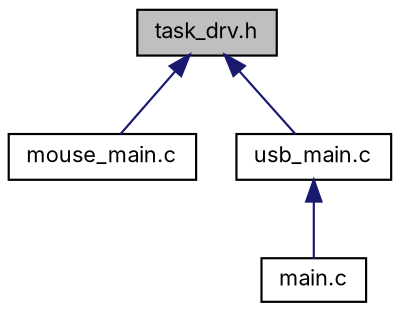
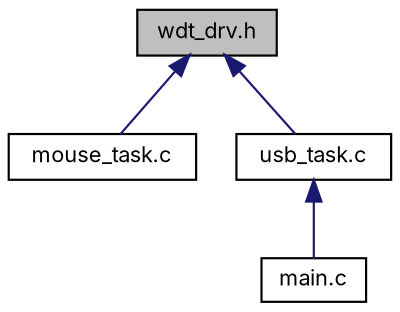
(207, 33) -> (207, 33)
(102, 157) -> (102, 157)
(314, 157) -> (314, 157)
